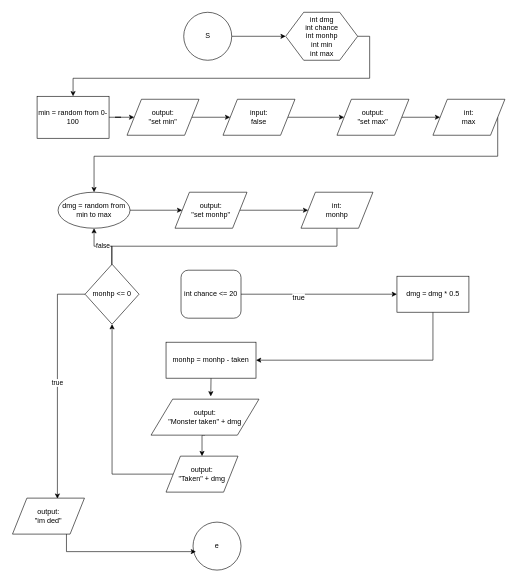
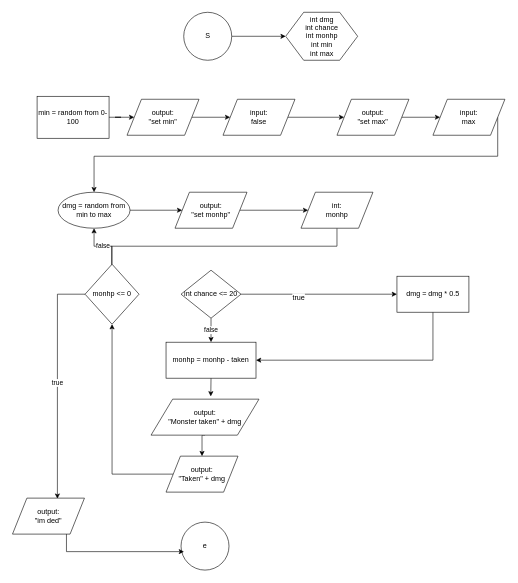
(370, 57) -> none
(469, 117) -> (469, 117)
(211, 294) -> (211, 294)
none -> (211, 331)
(217, 546) -> (205, 546)
